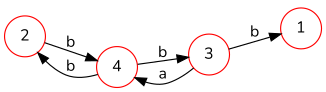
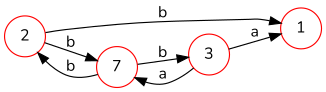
none -> (157, 22)
(255, 32) -> (255, 32)
(117, 67) -> (117, 67)
